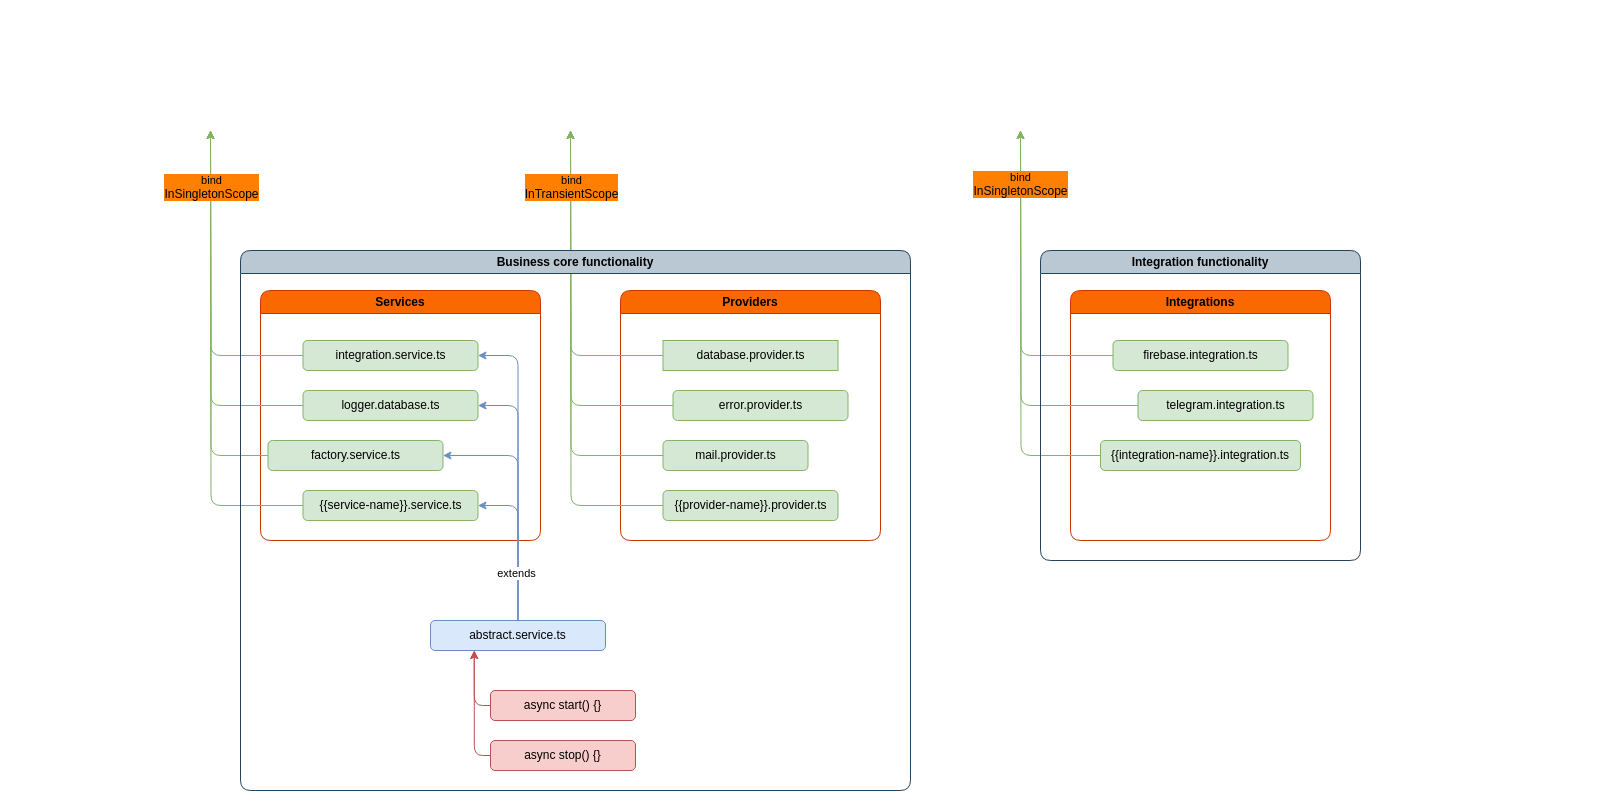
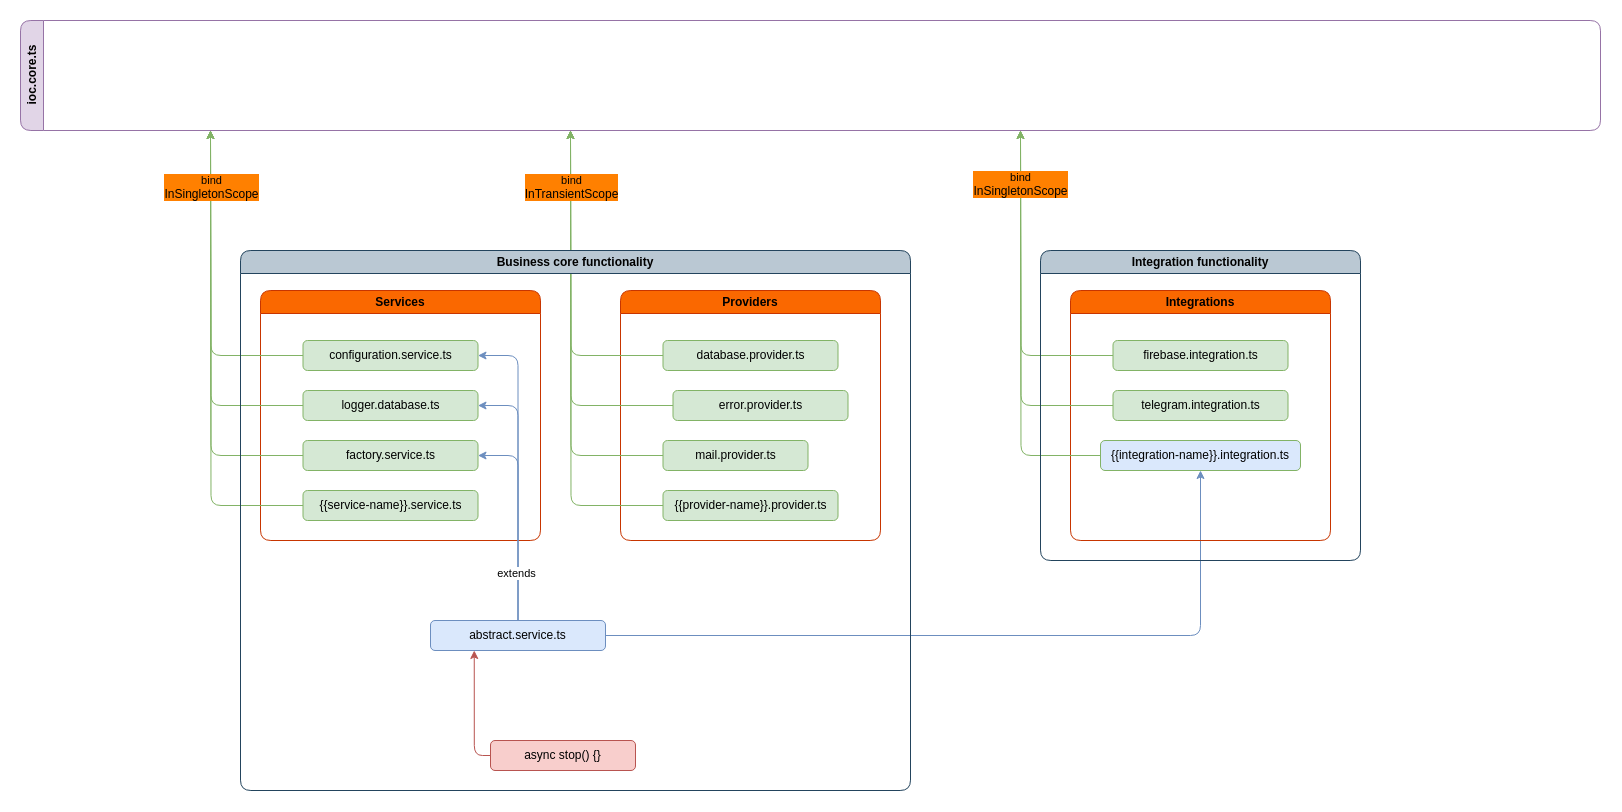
none -> (811, 76)
(391, 356) -> (391, 356)
(751, 356) -> (751, 356)
(1226, 406) -> (1201, 406)
(356, 456) -> (391, 456)
(1201, 456) -> (1201, 456)
(500, 506) -> (977, 636)
(483, 706) -> none
(563, 706) -> none
